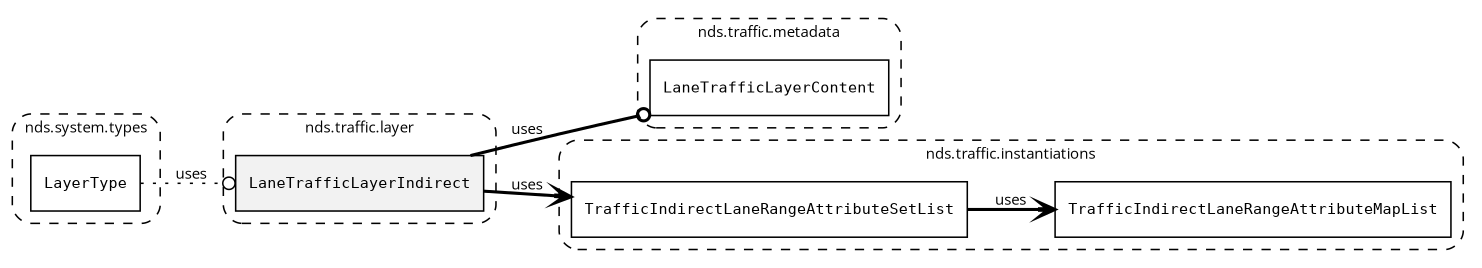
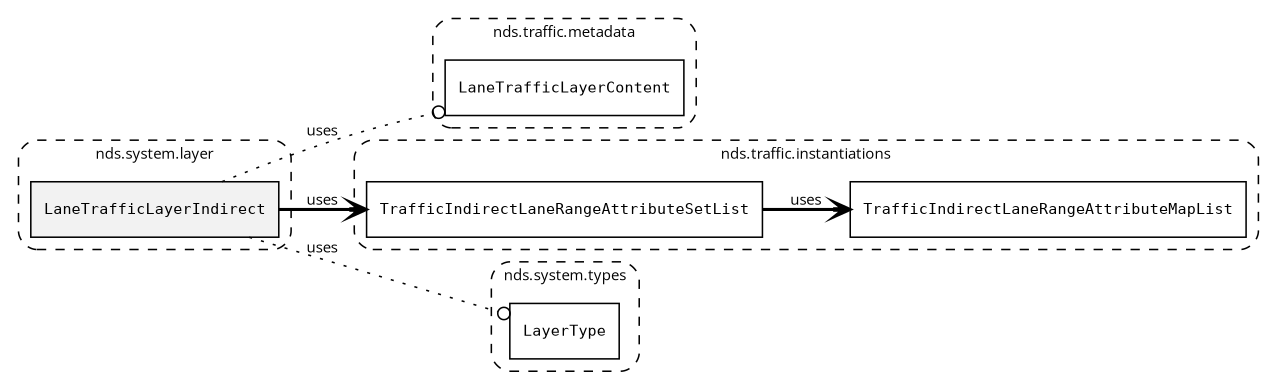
(360, 129) -> (155, 155)
(549, 136) -> (326, 143)
(182, 183) -> (373, 274)
